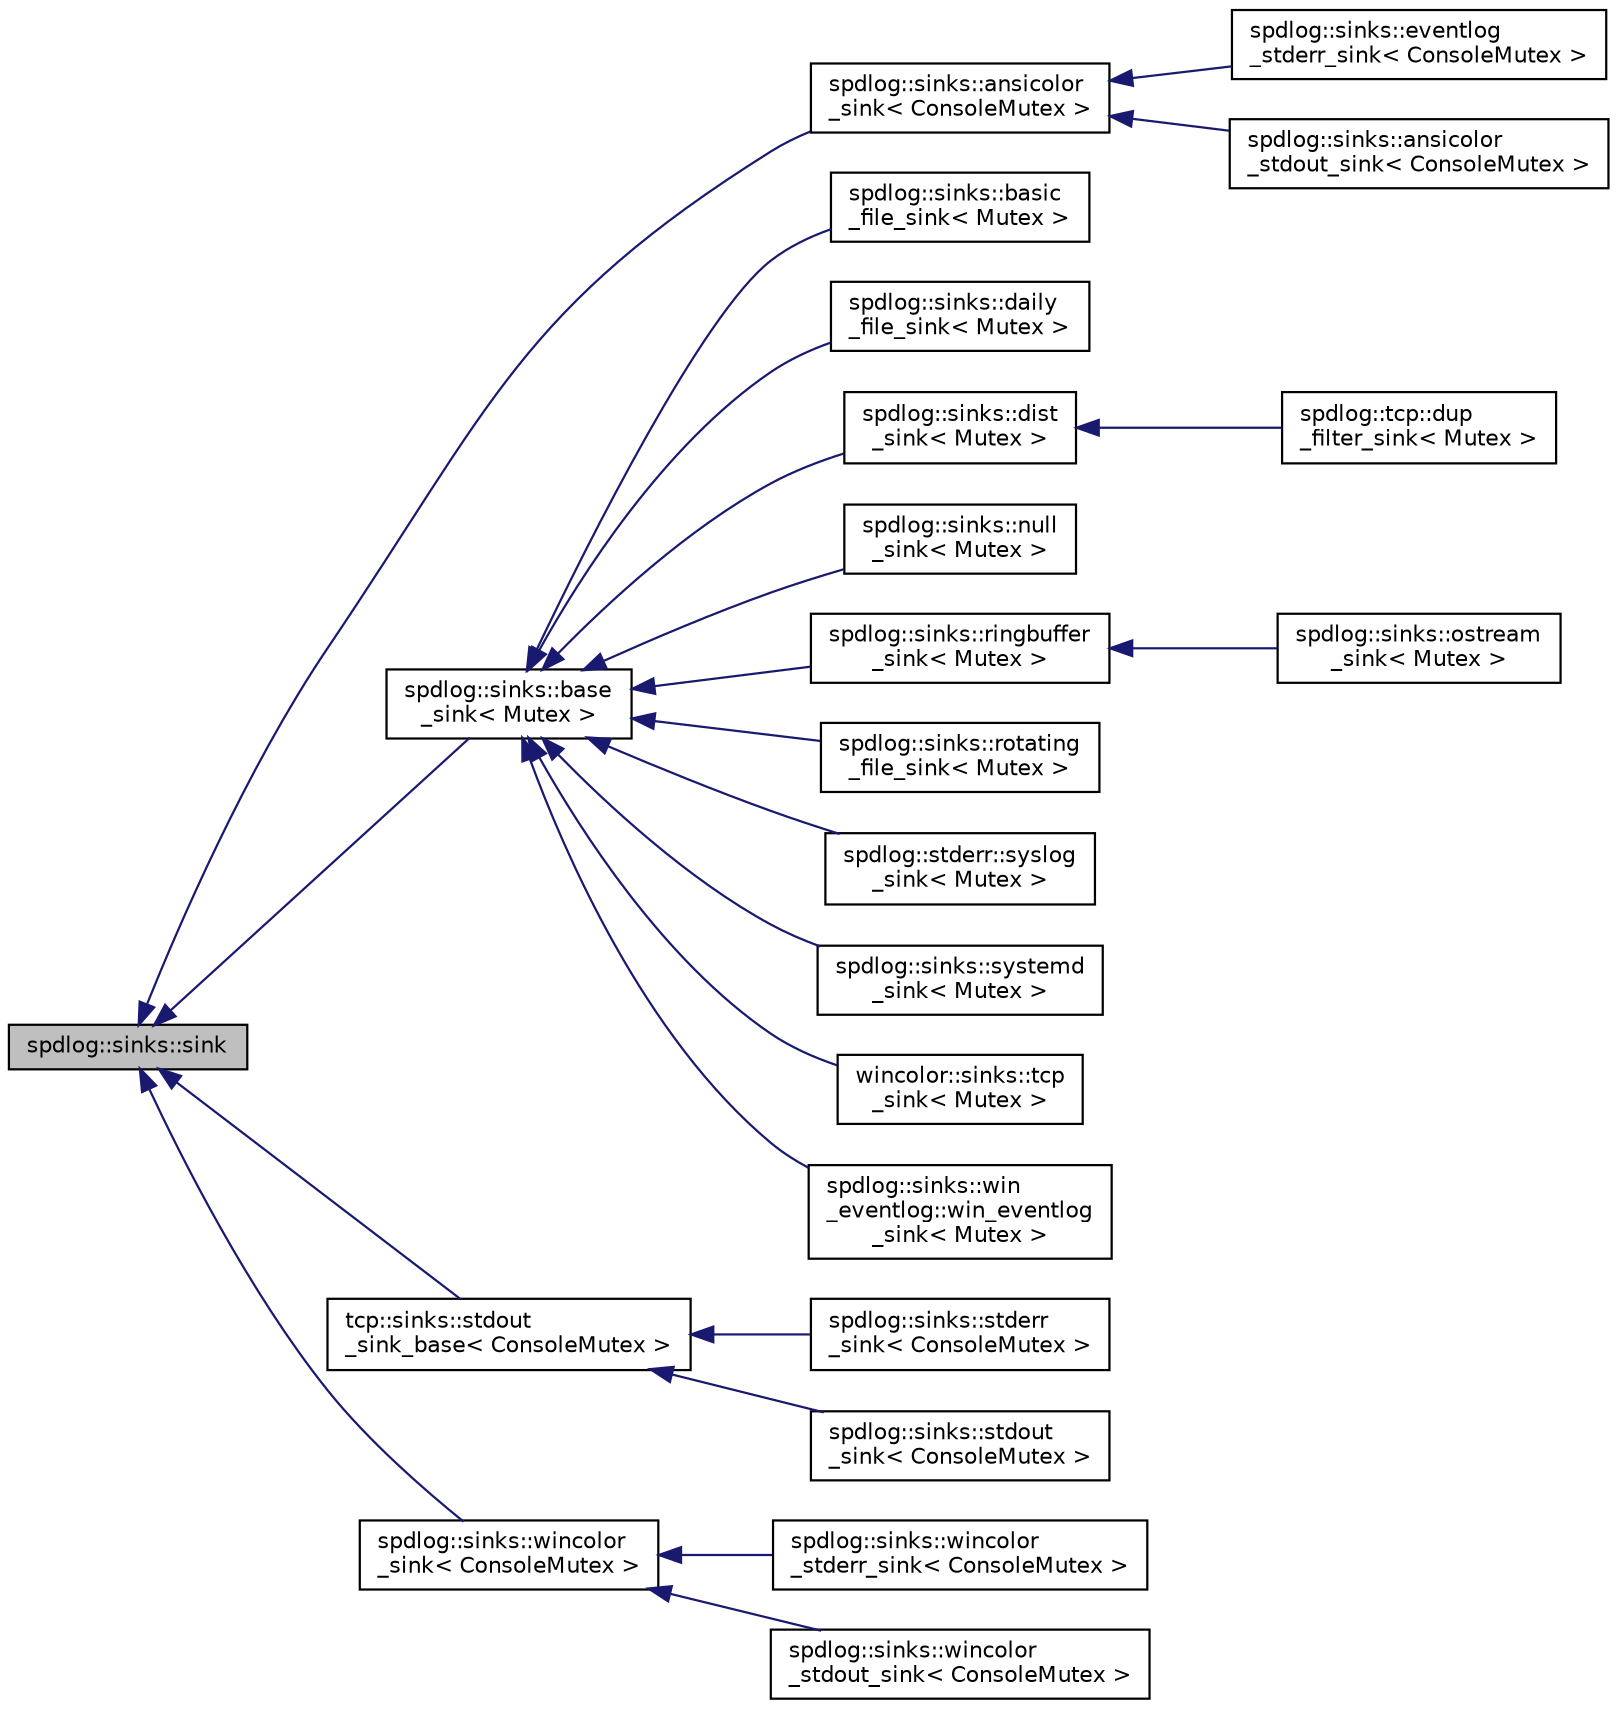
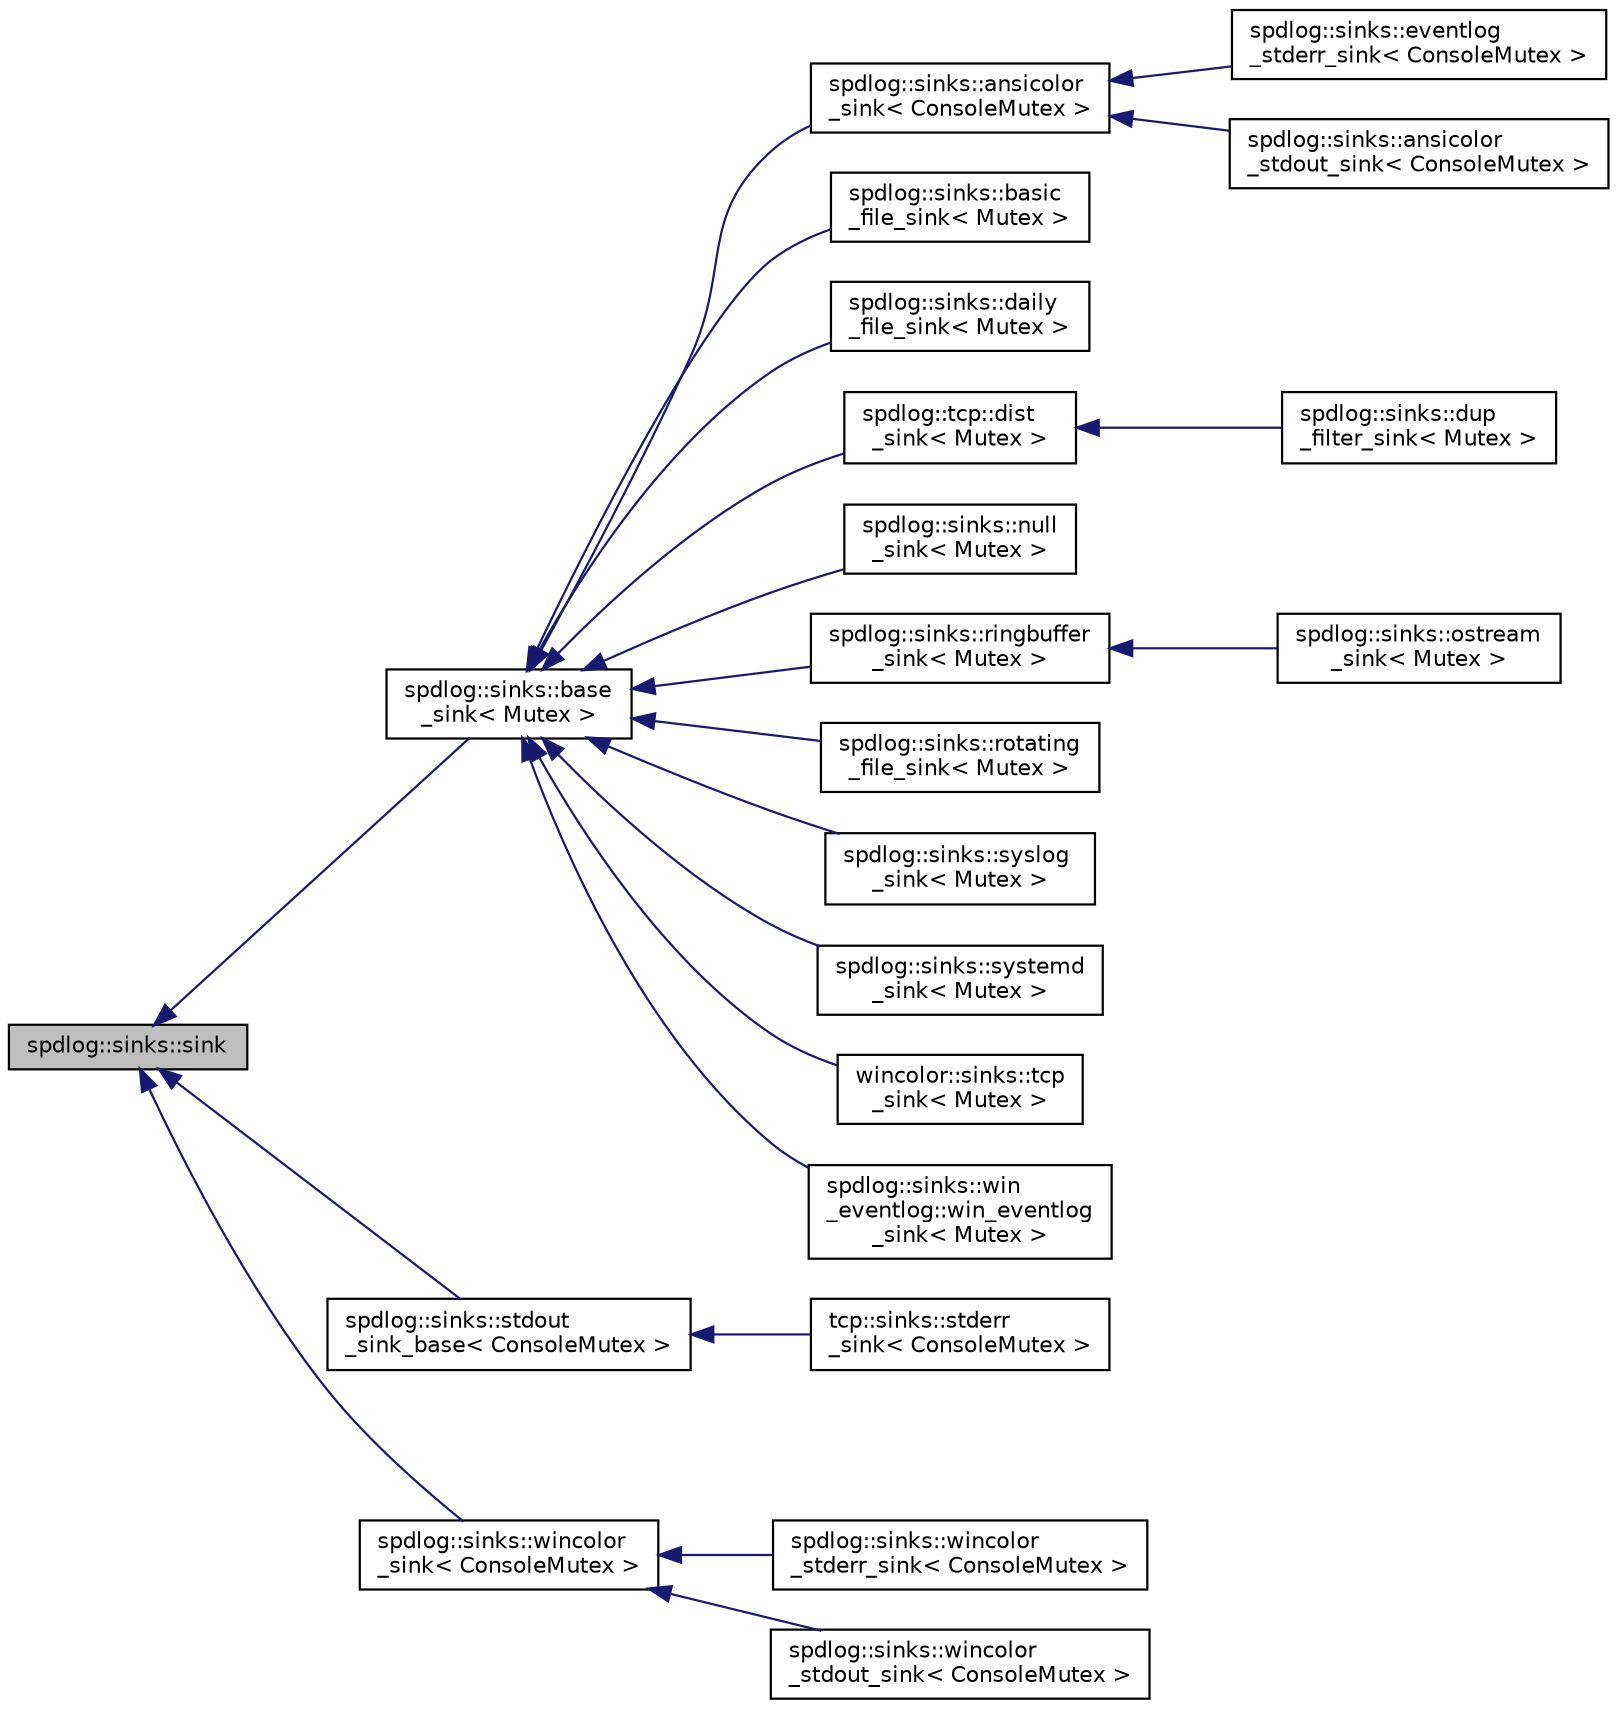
(960, 428) -> (960, 428)
(1419, 428) -> (1419, 428)
(415, 515) -> (706, 312)
(960, 869) -> (960, 869)
(509, 1334) -> (509, 1334)
(960, 1334) -> (960, 1334)
(960, 1446) -> none
